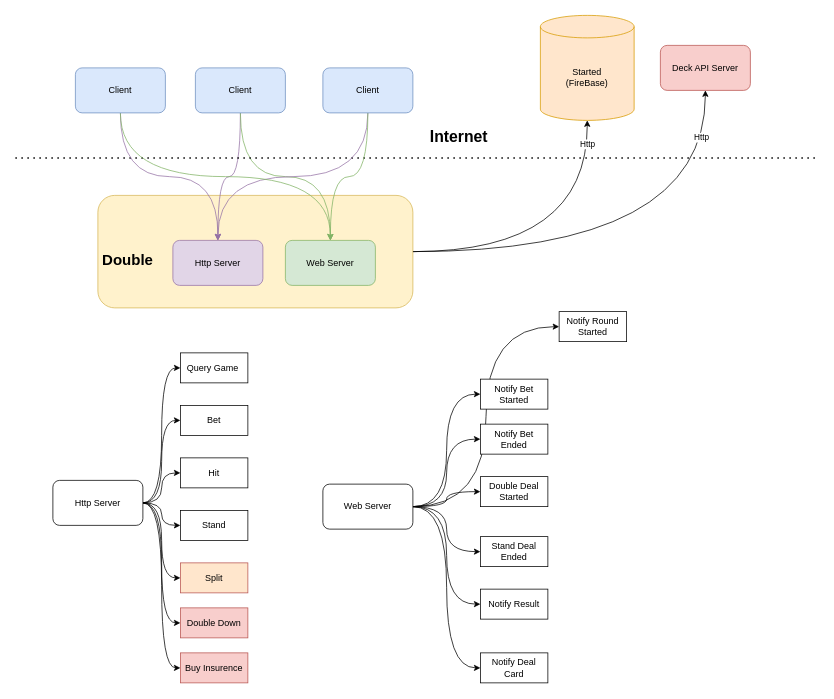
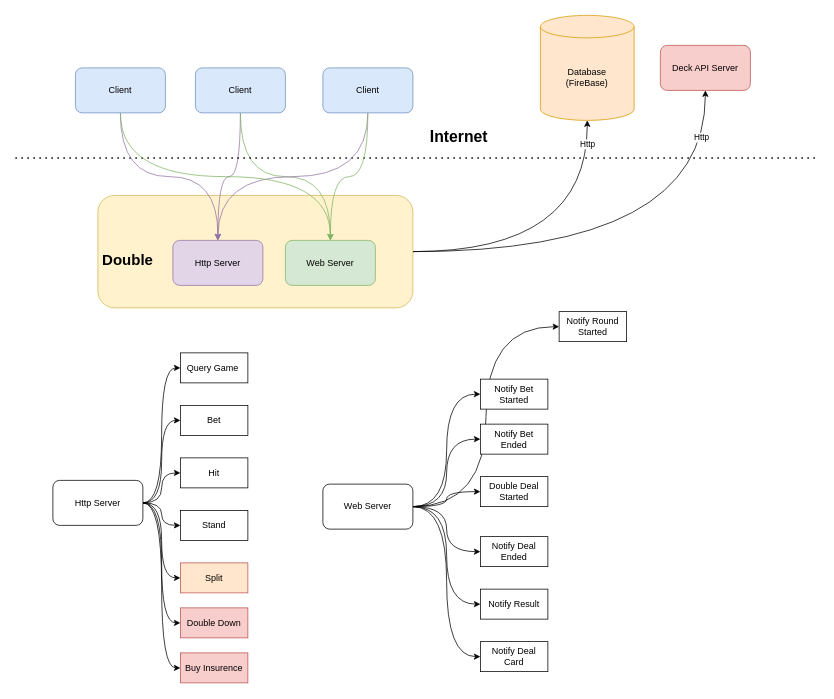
(587, 78) -> (587, 78)
(514, 552) -> (514, 552)
(514, 668) -> (514, 657)
